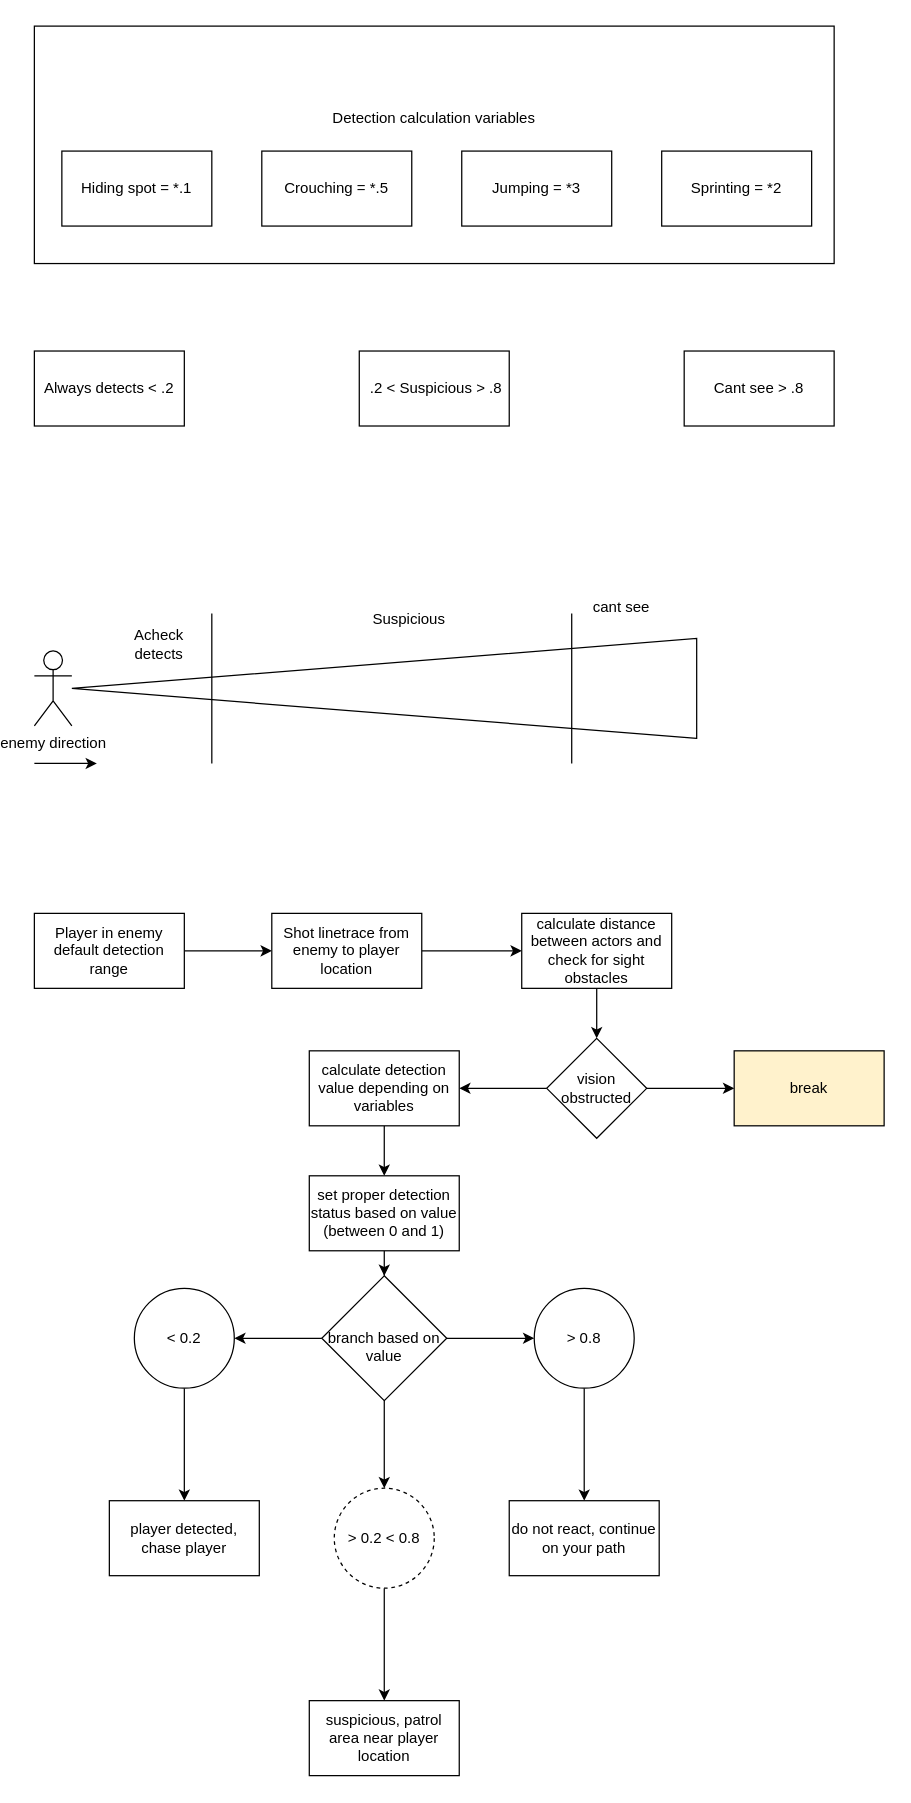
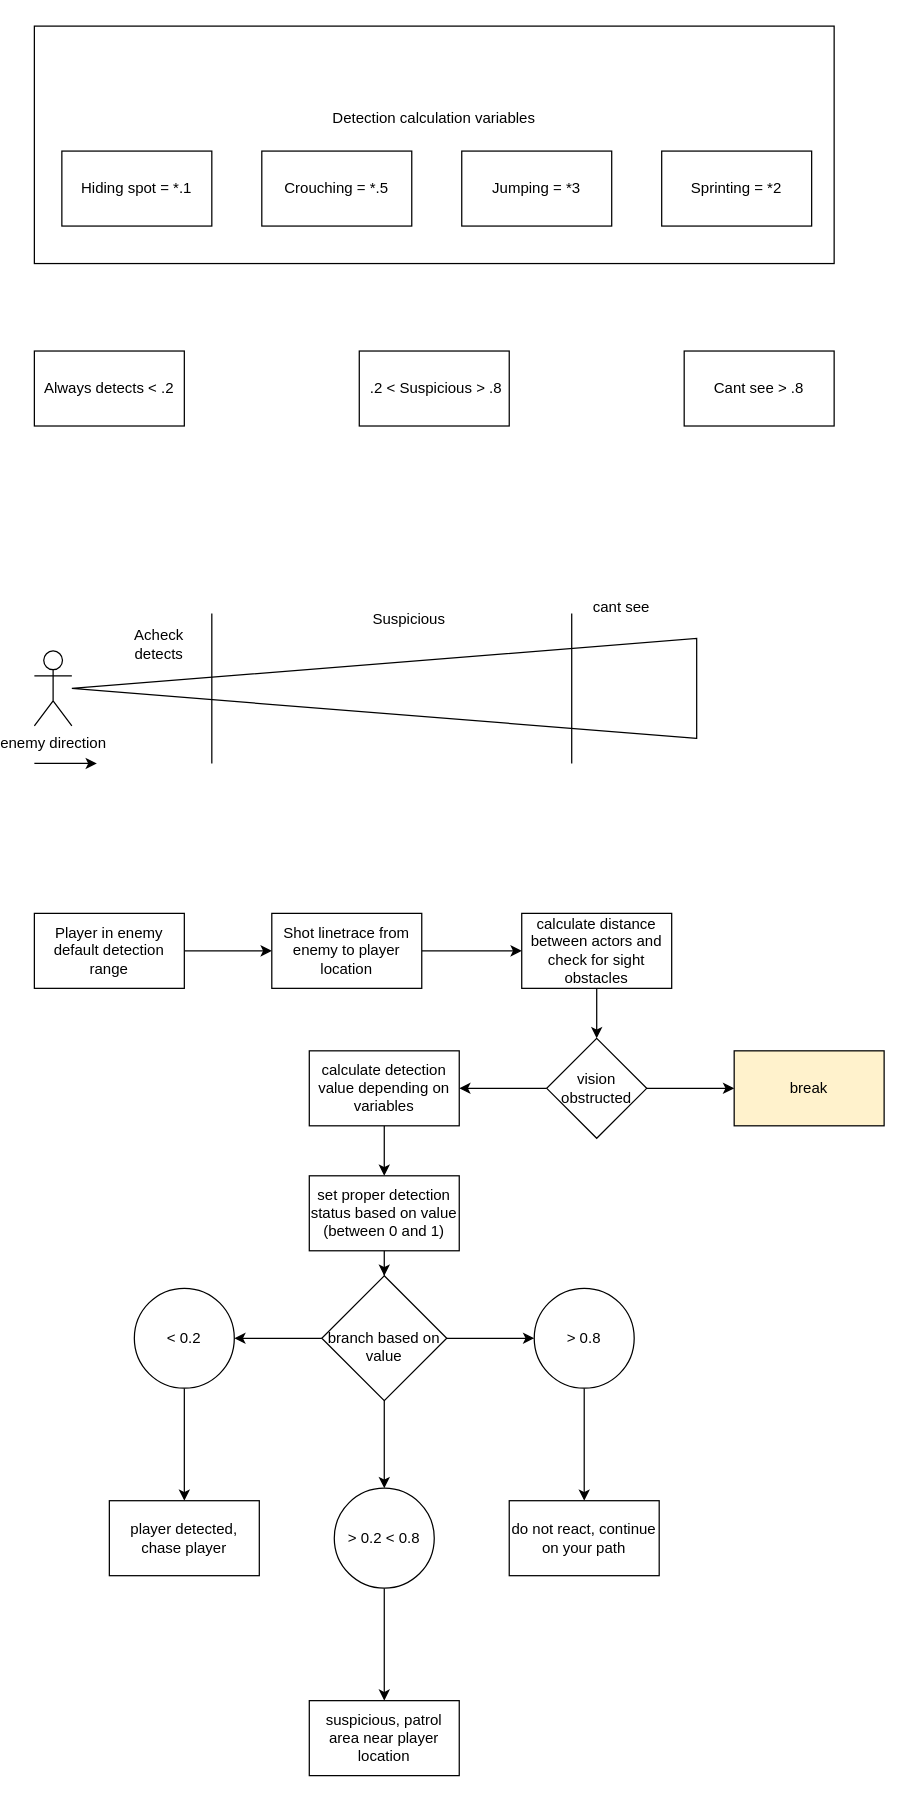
(384, 1538) -> (384, 1538)
